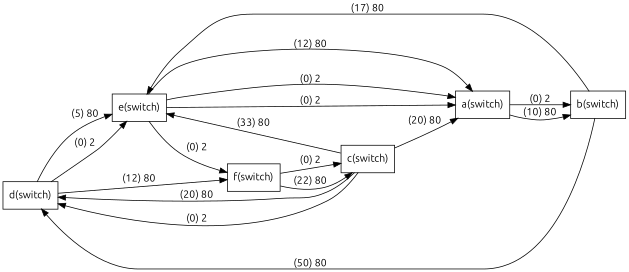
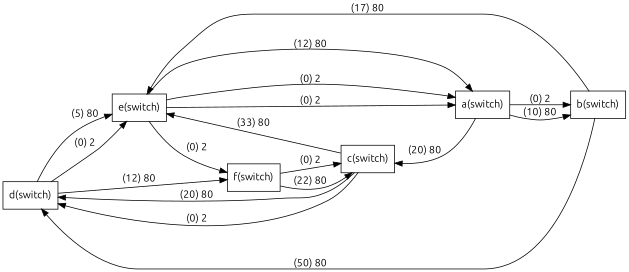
(423, 135) -> (447, 153)
